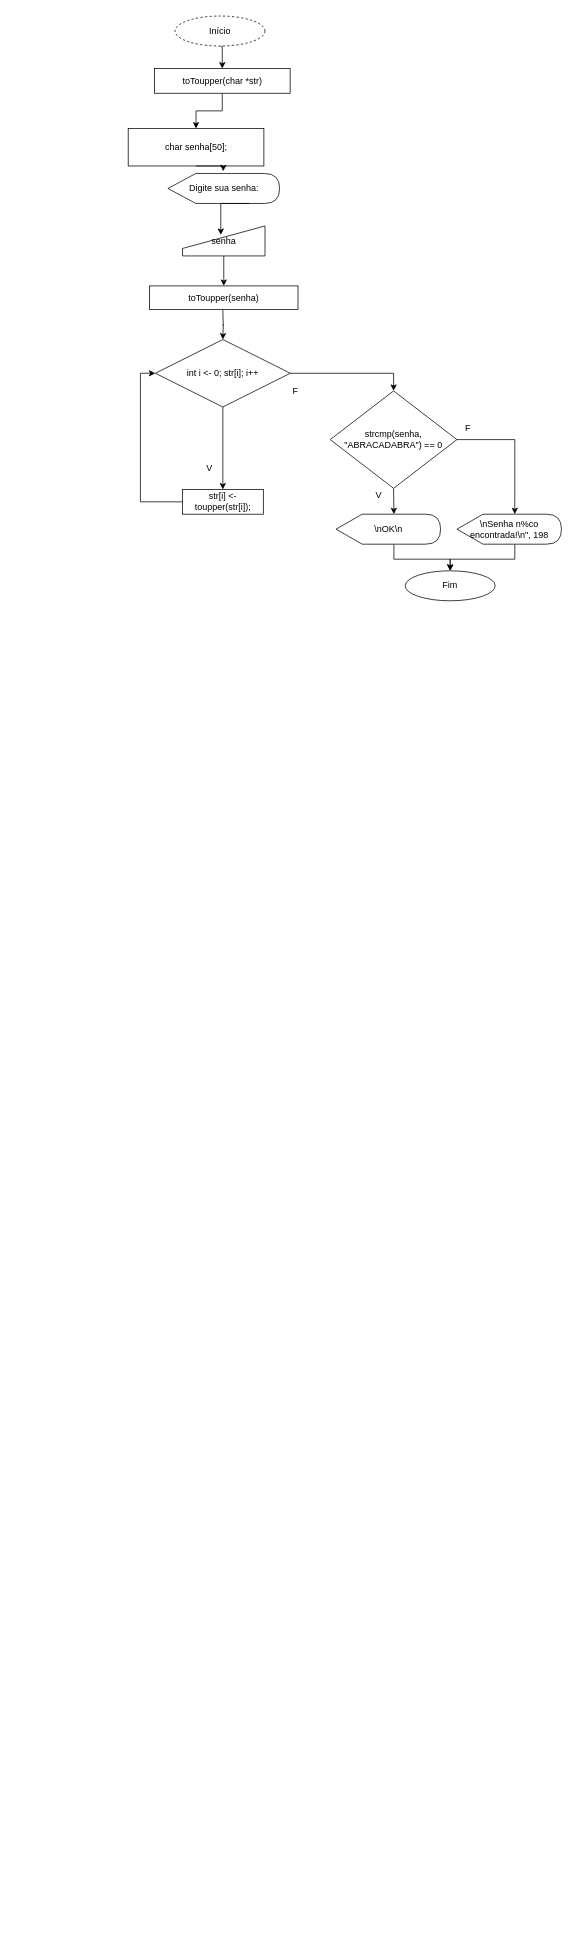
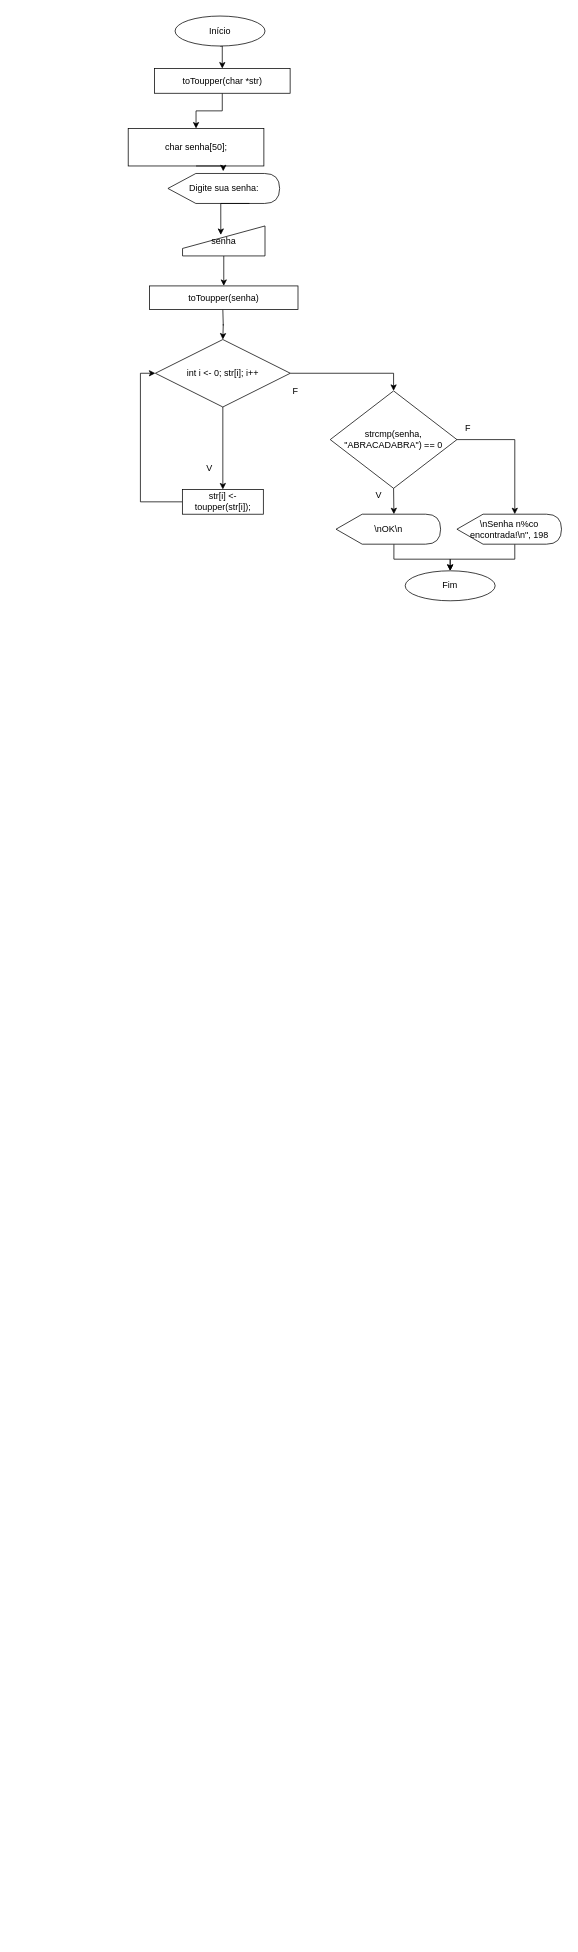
(220, 30) -> (220, 30)
